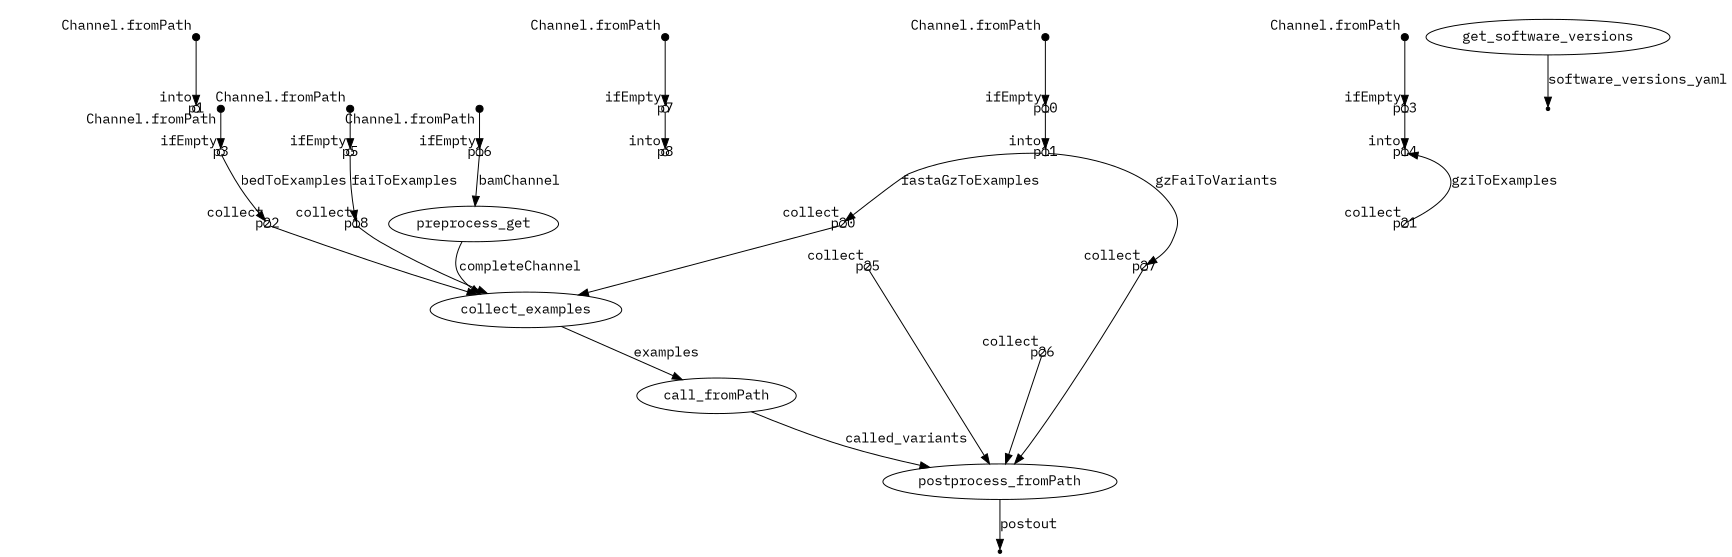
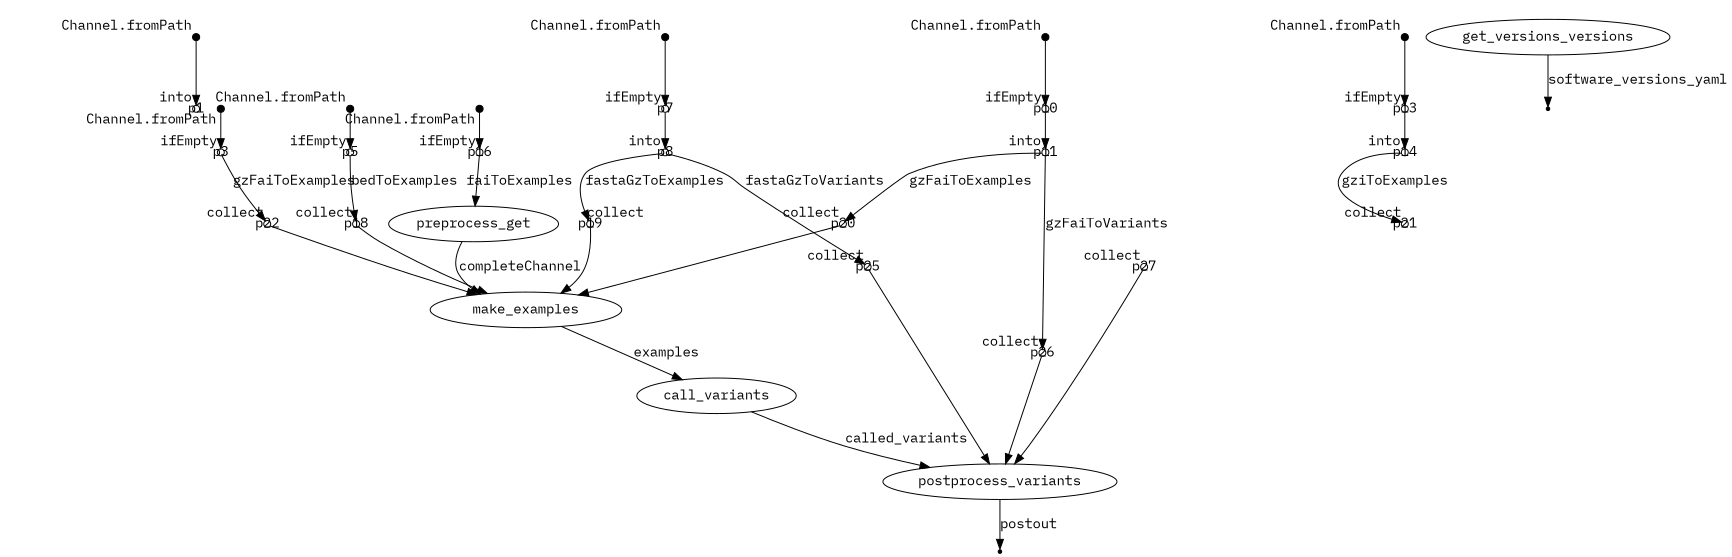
(1548, 37) -> (1548, 37)
(294, 181) -> (294, 181)
(404, 181) -> (404, 181)
(520, 181) -> (520, 181)
(970, 181) -> (970, 181)
(1144, 181) -> (1044, 248)
(1449, 190) -> (1339, 179)
none -> (765, 201)
none -> (590, 224)
(526, 310) -> (526, 310)
(717, 396) -> (717, 396)
(1000, 482) -> (1000, 482)
